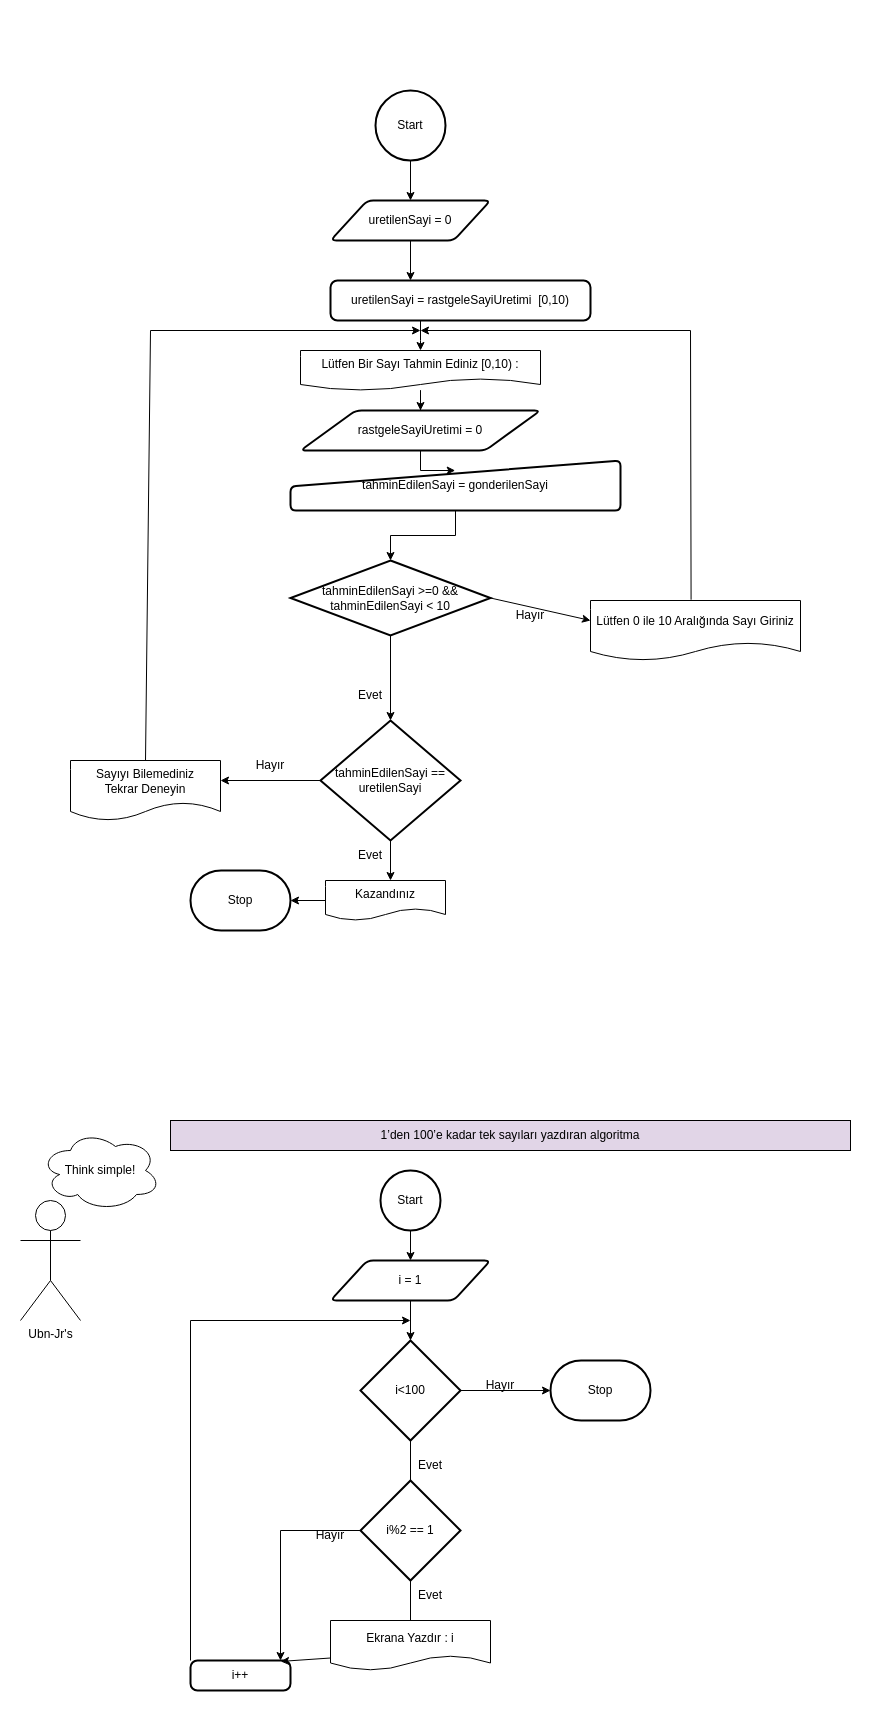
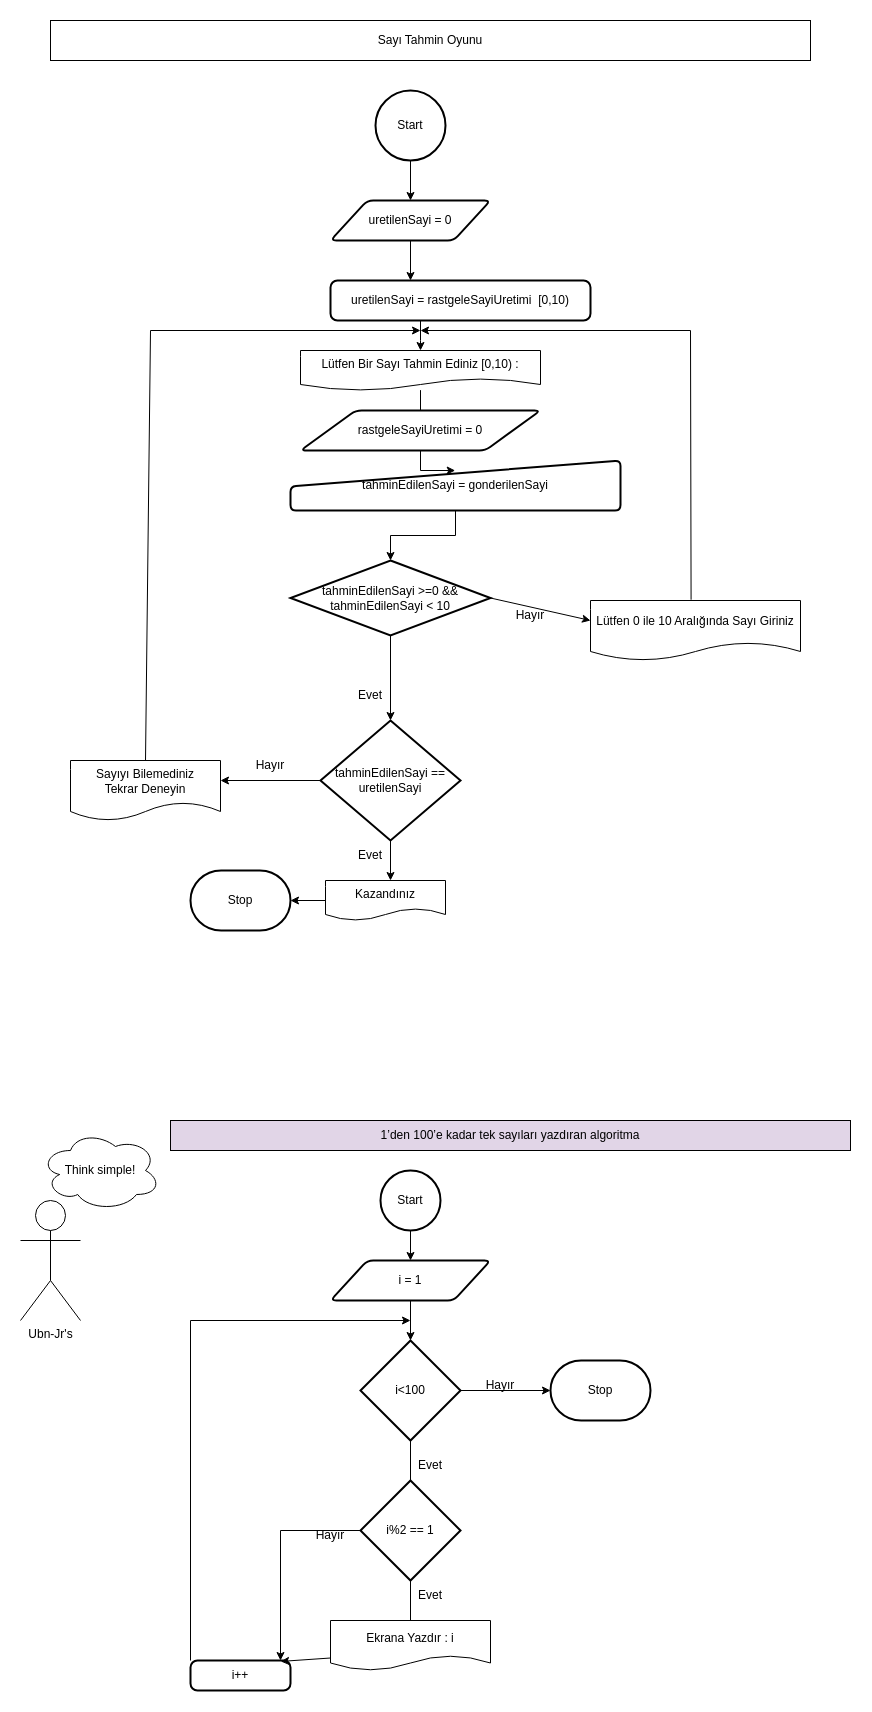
none -> (431, 41)
(421, 402) -> (421, 405)
